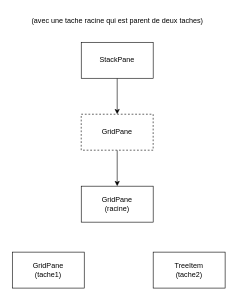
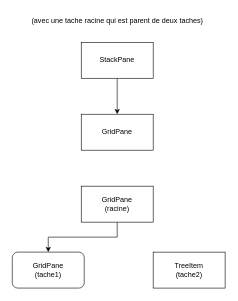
(117, 132) -> (117, 132)
(117, 180) -> none
none -> (48, 239)
(48, 270) -> (48, 270)
